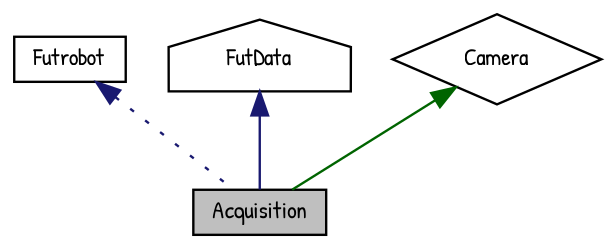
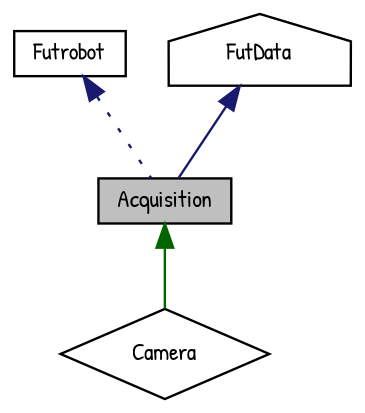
(364, 145) -> (165, 278)
